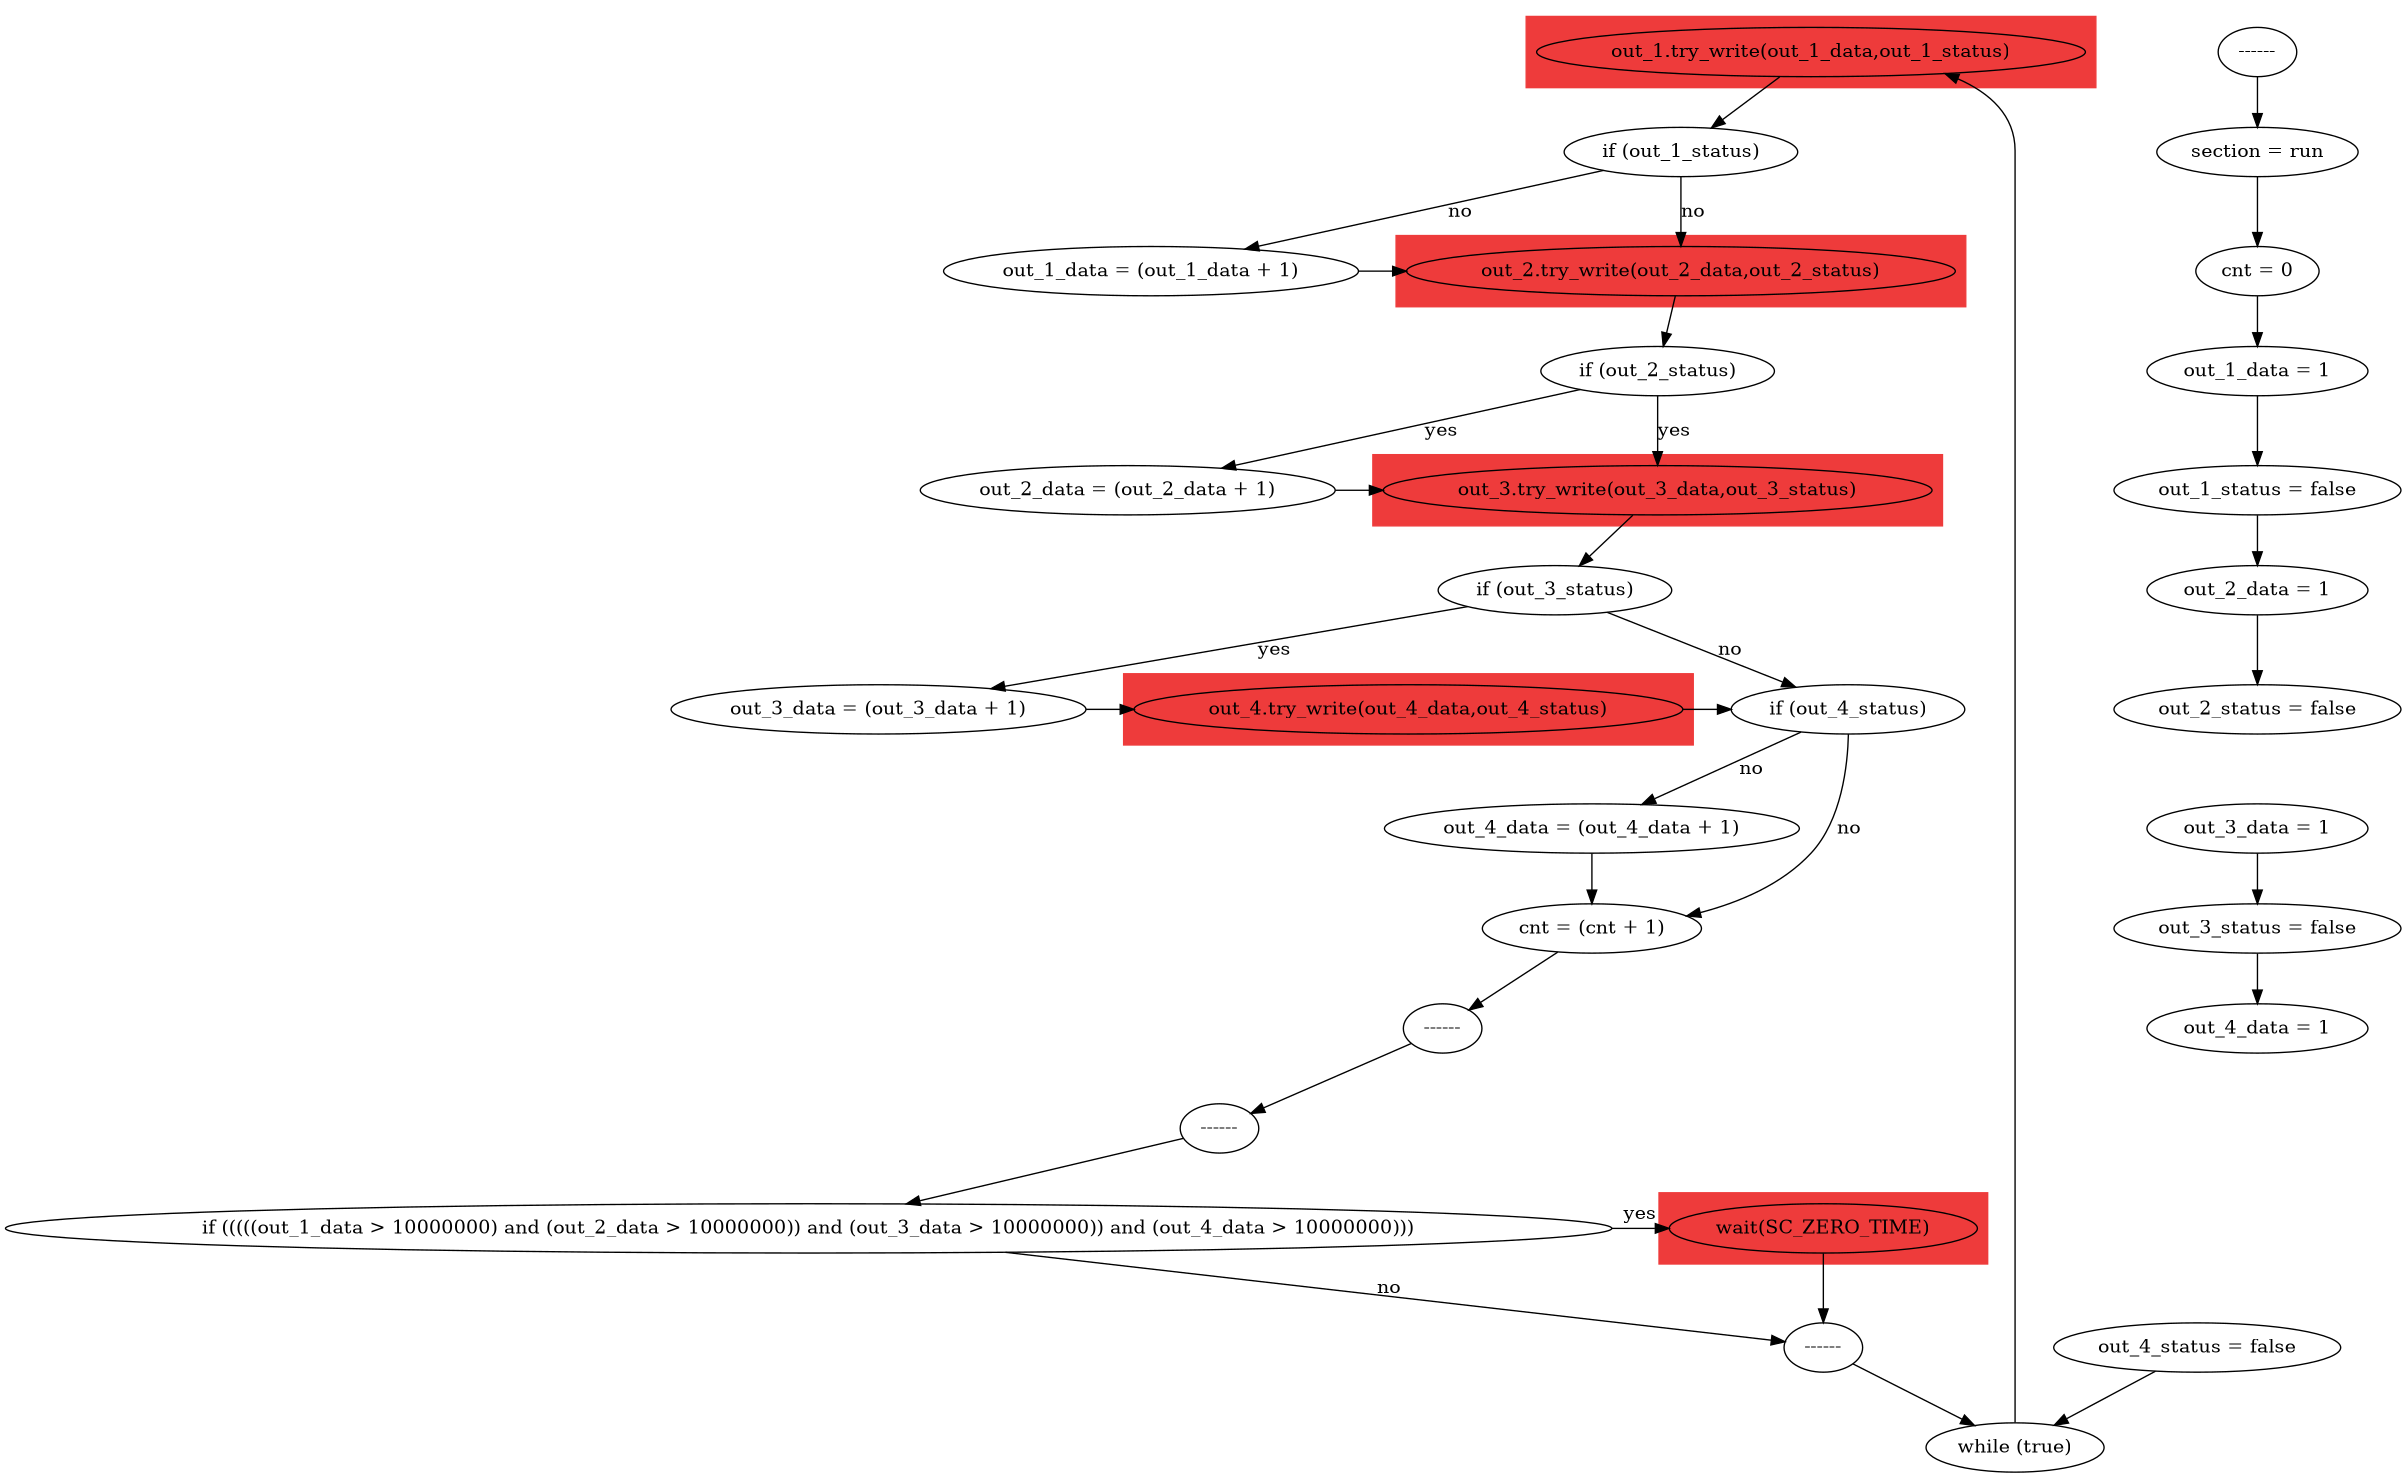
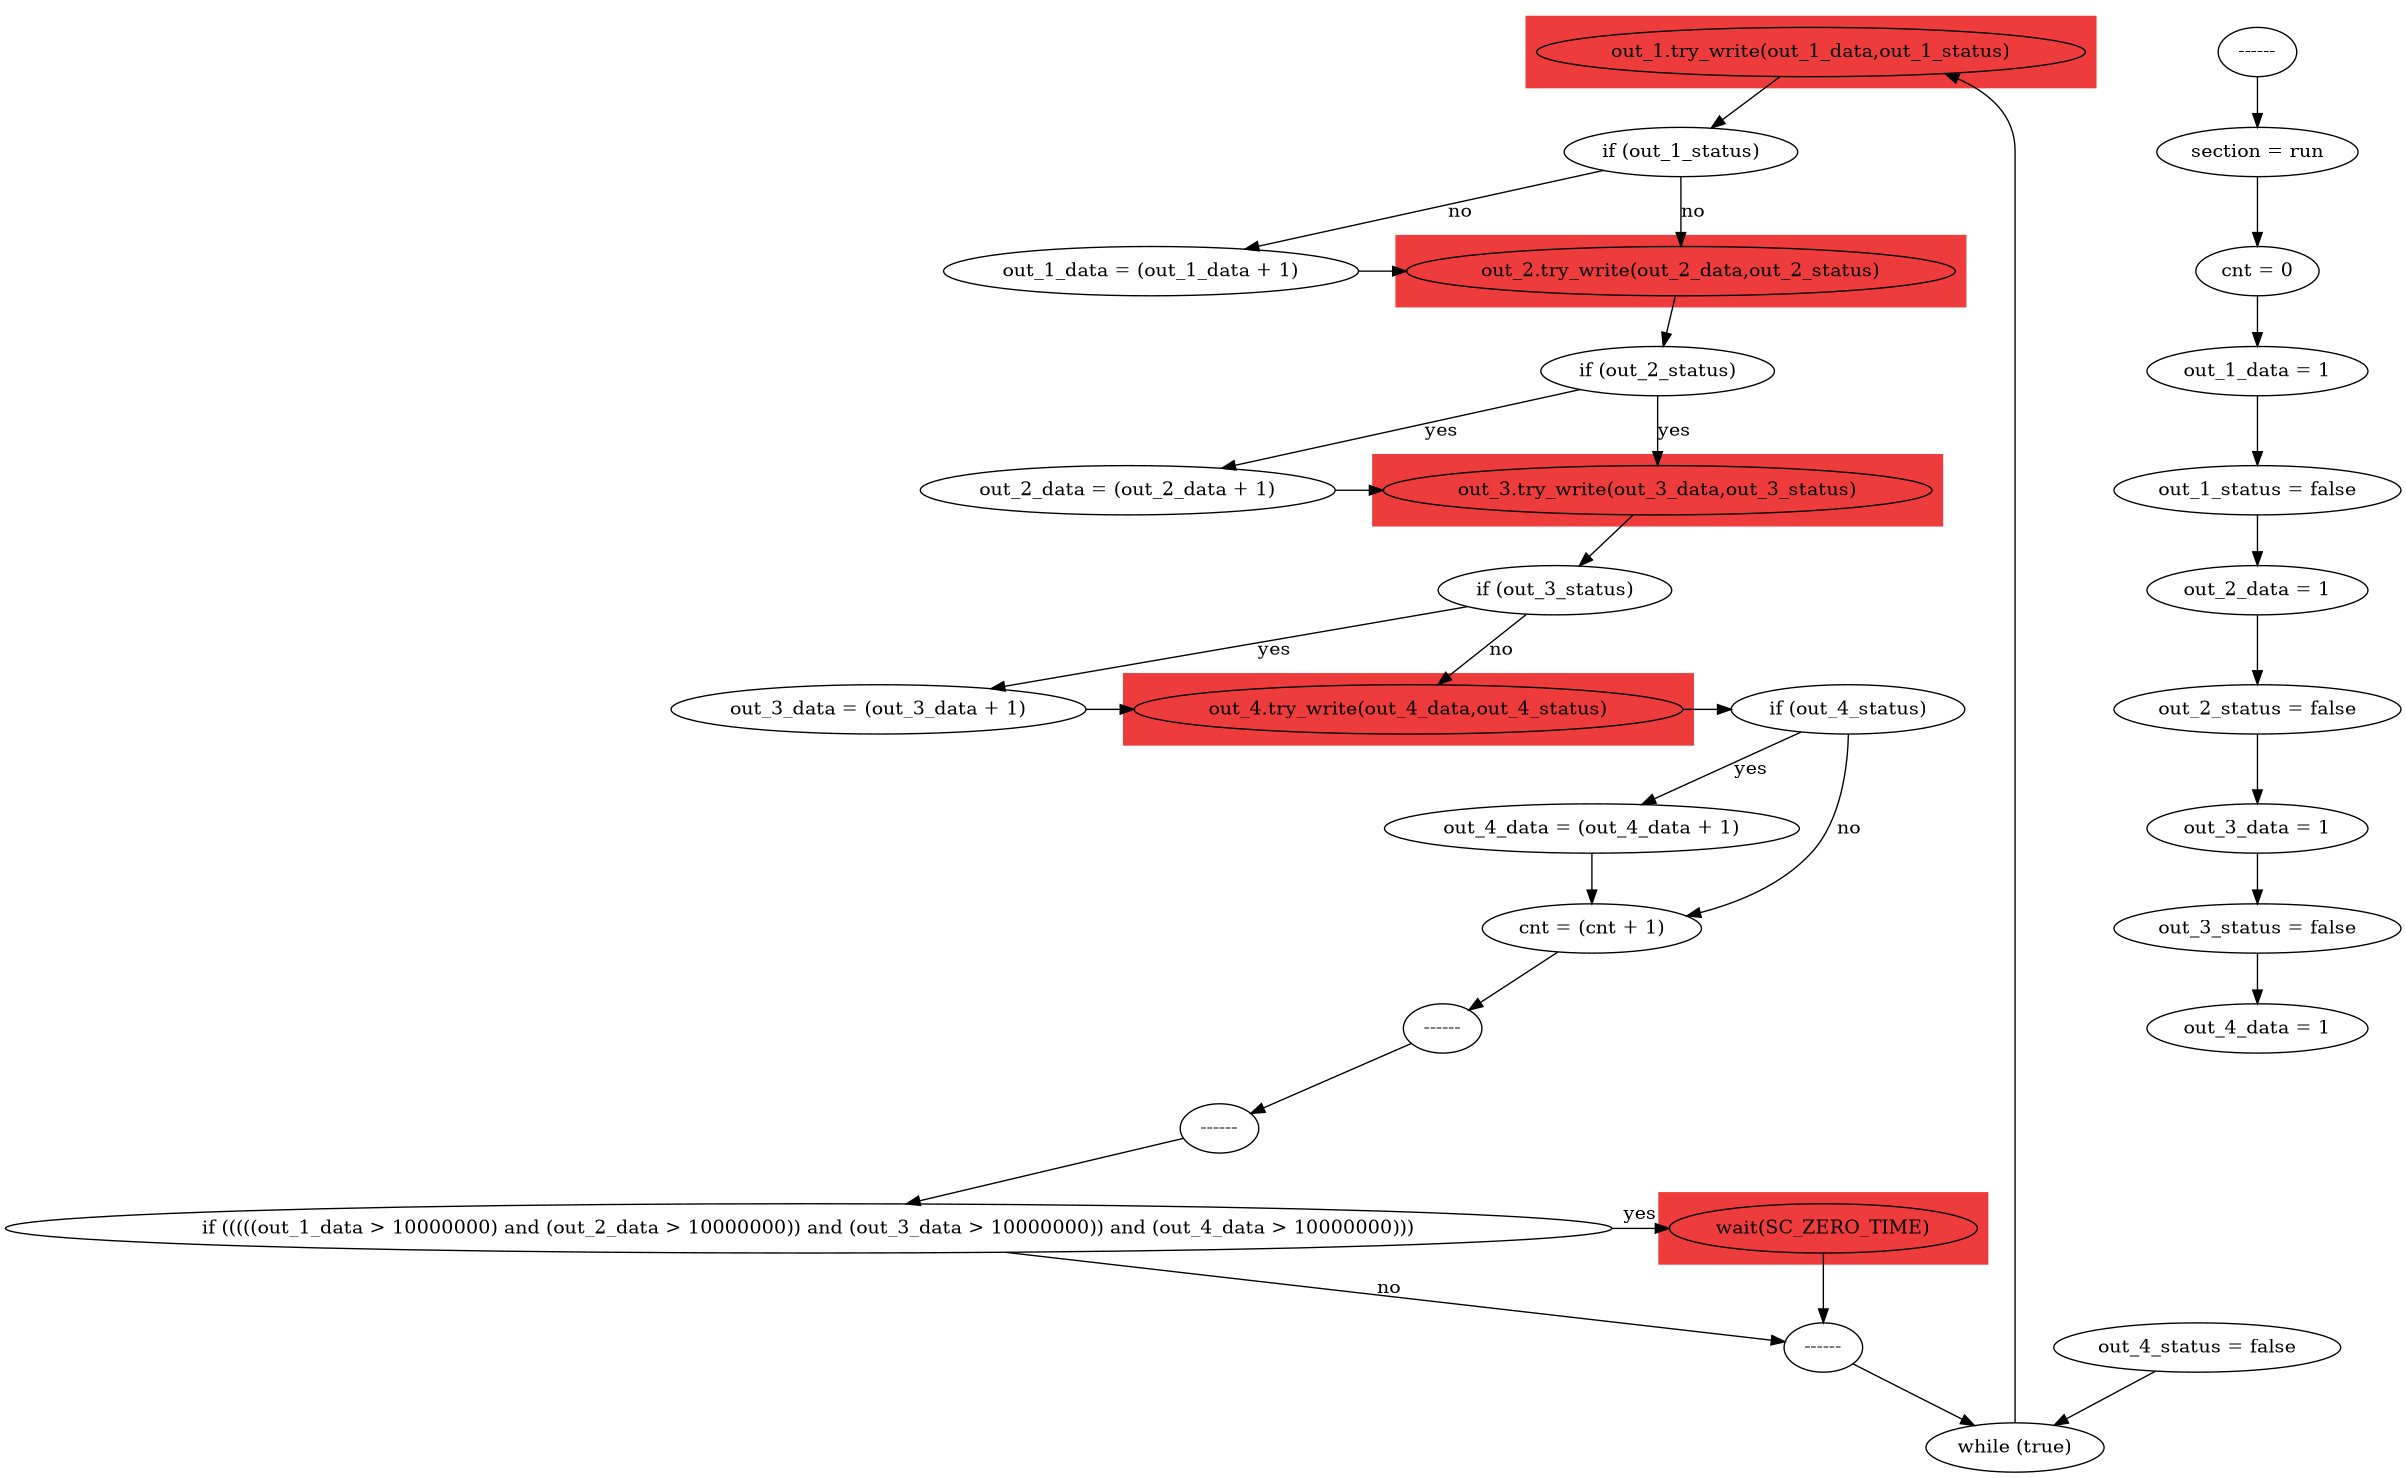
(1695, 647) -> (1488, 645)
none -> (2257, 762)
(1751, 769) -> (1751, 769)
